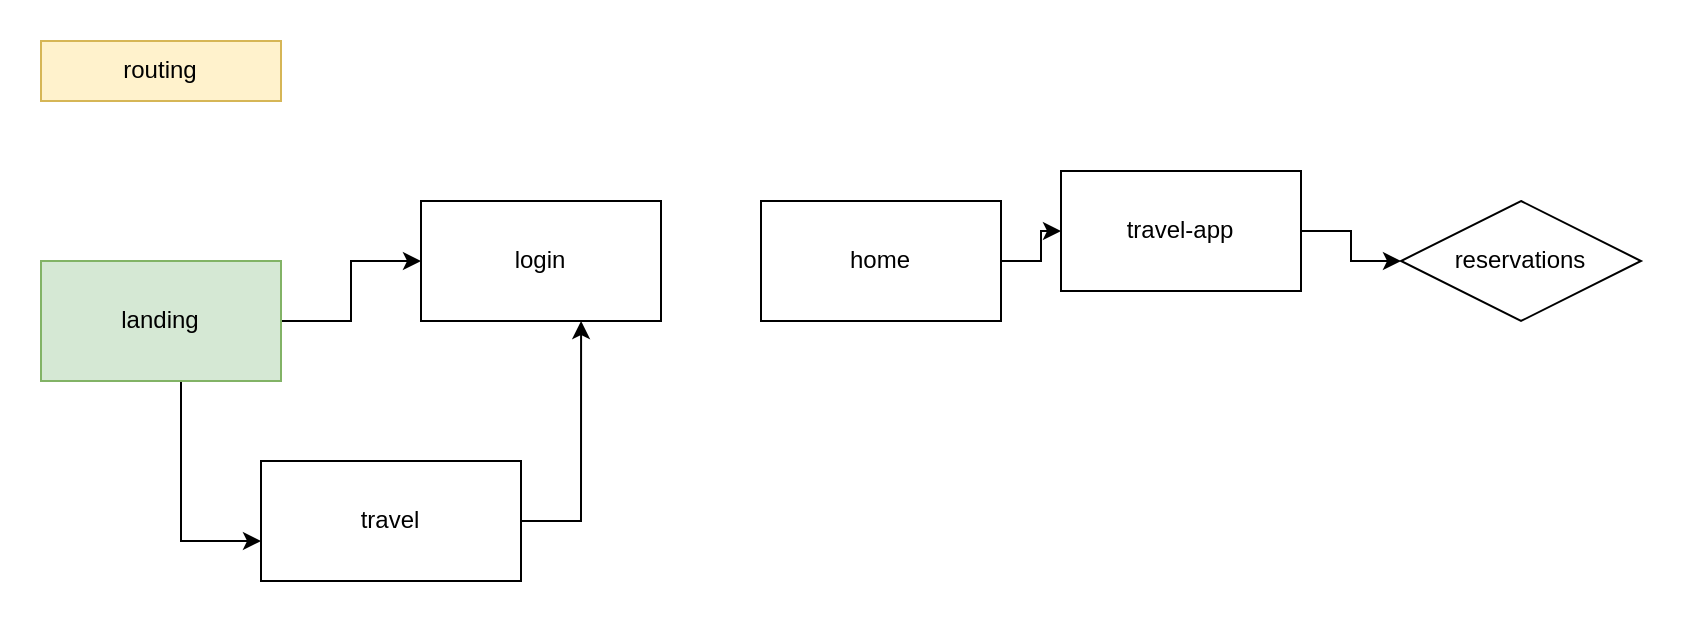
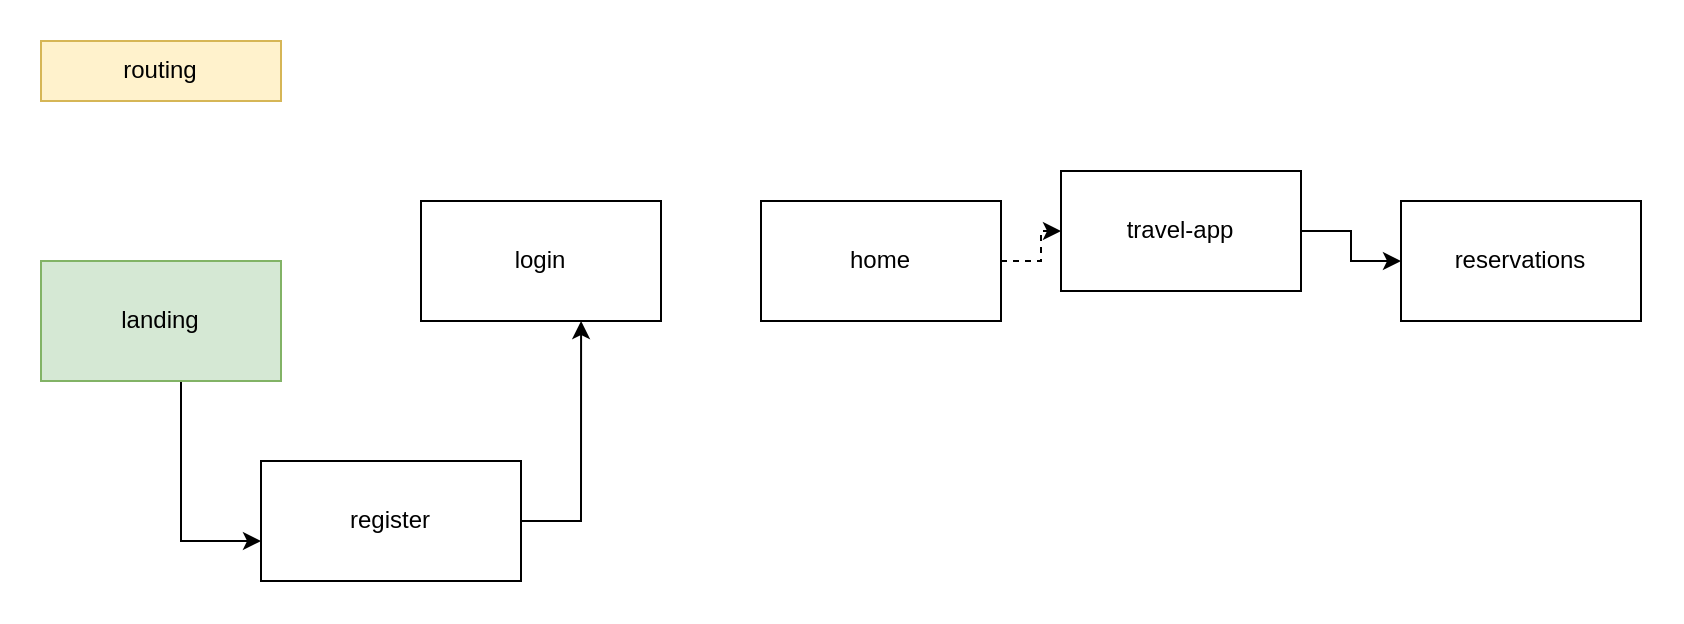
(1038, 261) -> (1038, 261)
(1521, 261) -> (1521, 261)
(351, 298) -> none
(391, 521) -> (391, 521)
